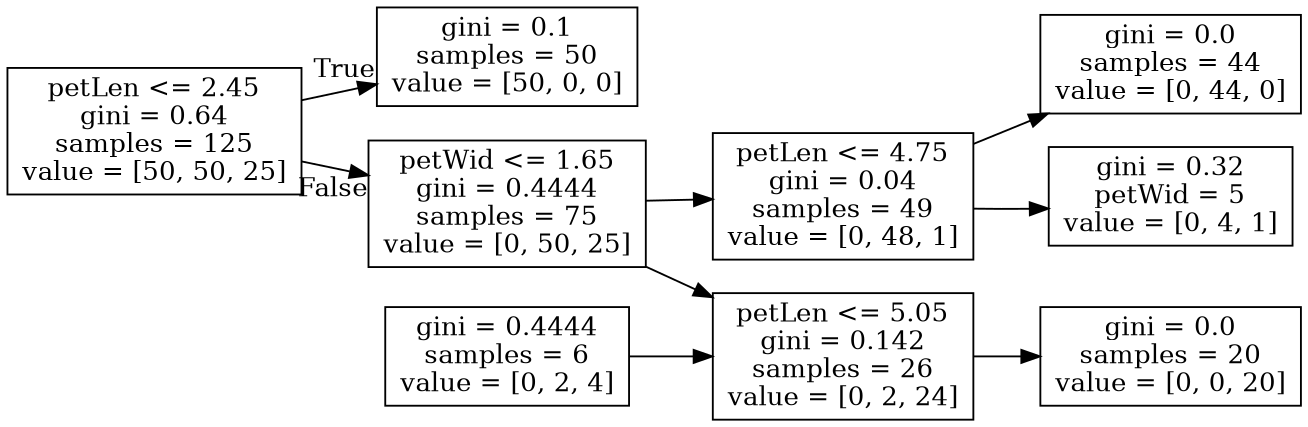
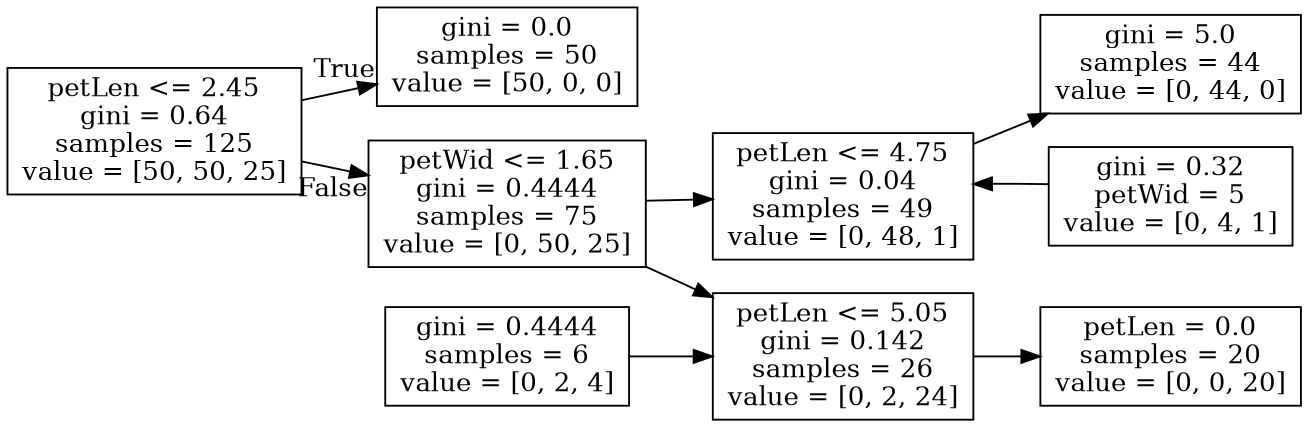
(507, 57) -> (507, 57)
(1171, 64) -> (1171, 64)
(1001, 209) -> (1020, 184)
(1171, 356) -> (1171, 356)
